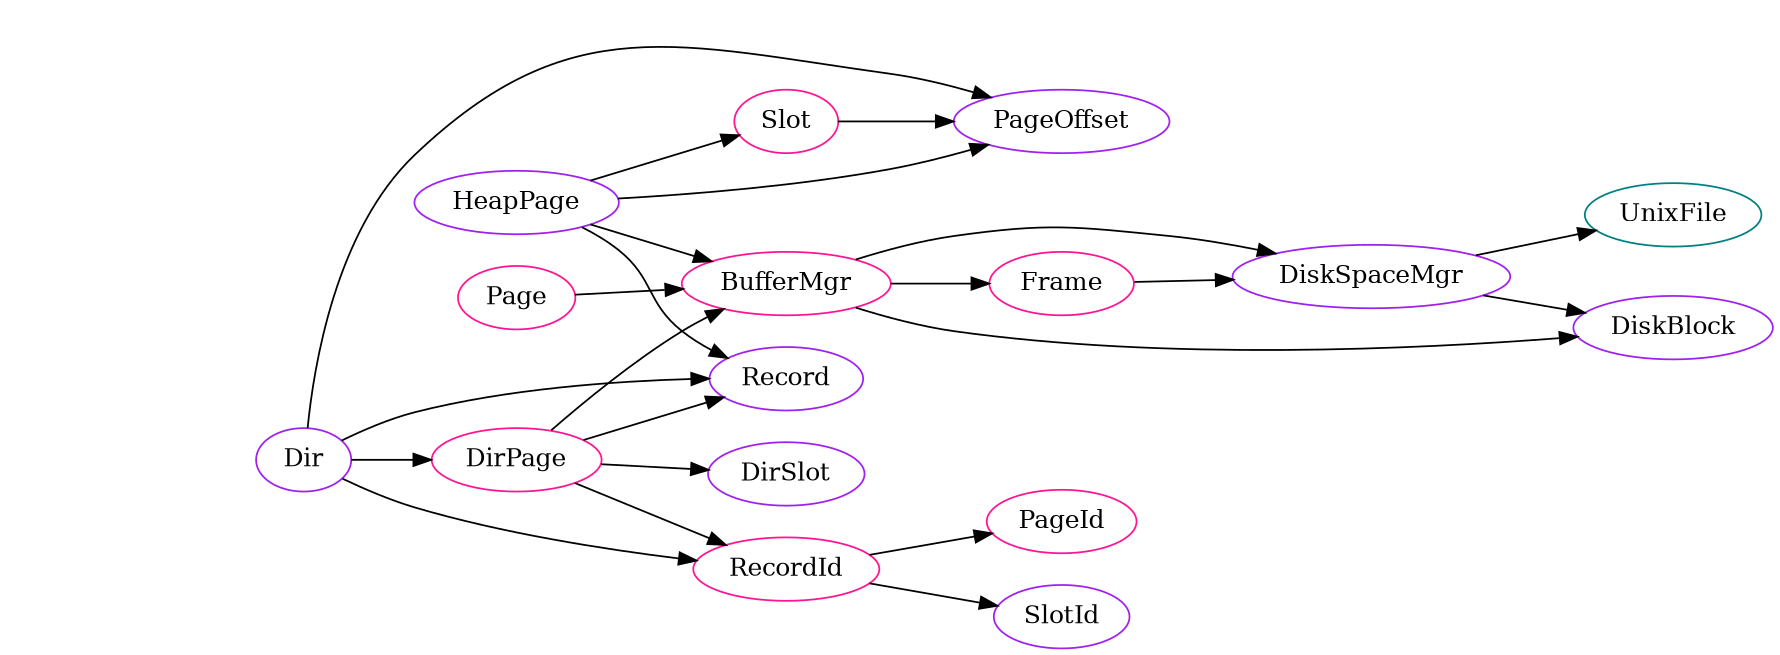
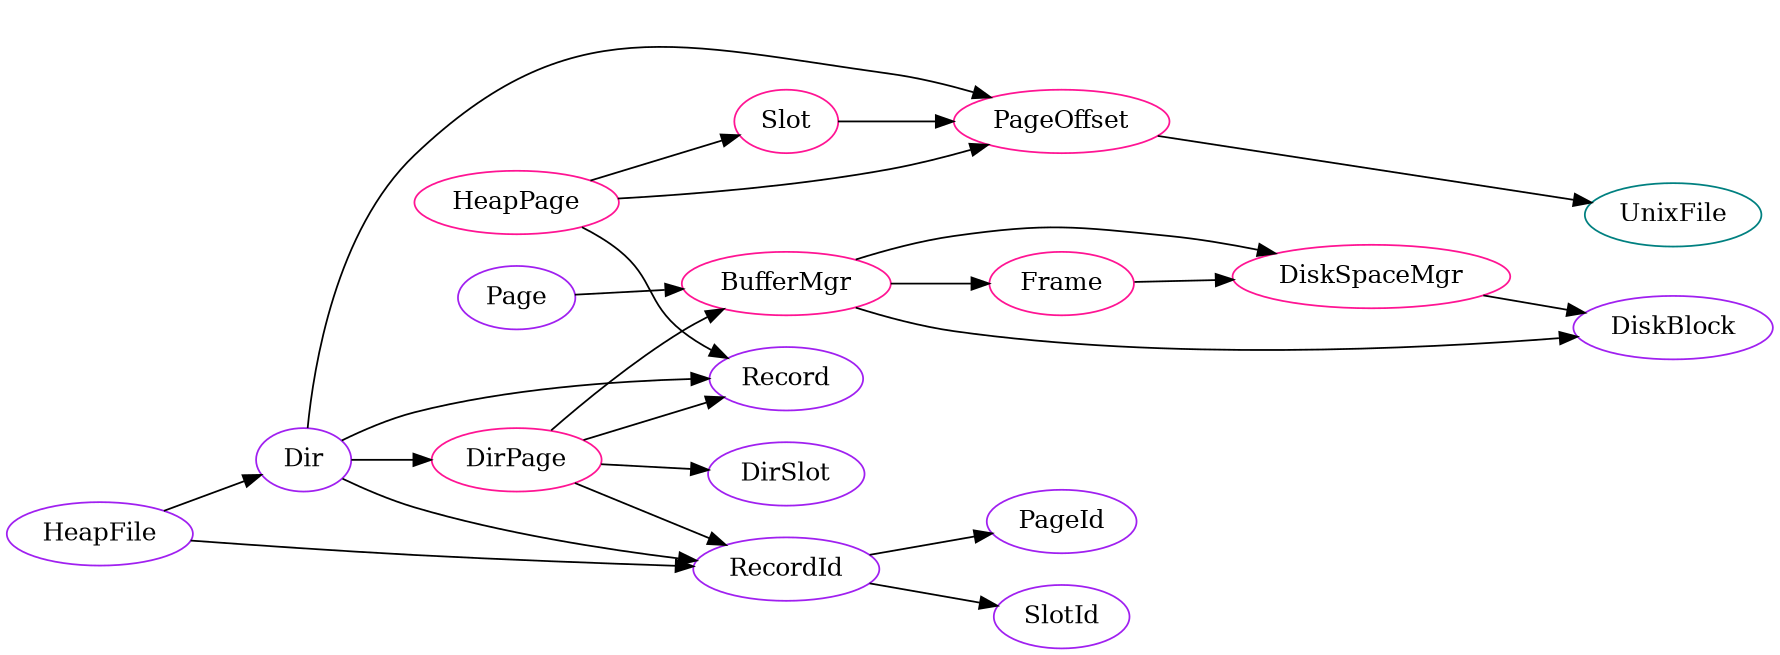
(1062, 121) -> (1062, 121)
(517, 203) -> (517, 203)
(642, 240) -> none
(1527, 245) -> (1366, 168)
(1371, 277) -> (1371, 277)
(517, 298) -> (517, 298)
(1062, 522) -> (1062, 522)
none -> (100, 534)
(786, 569) -> (786, 569)
